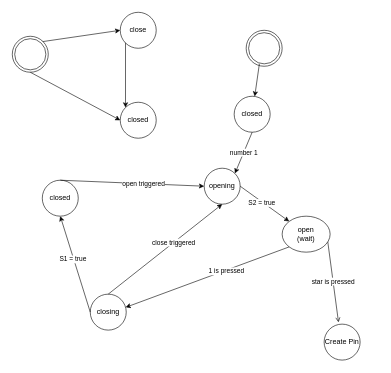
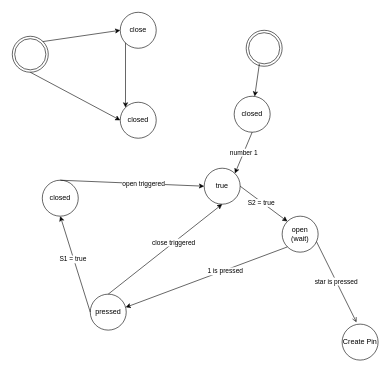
(222, 186) -> (222, 186)
(306, 234) -> (300, 234)
(108, 312) -> (108, 312)
(342, 342) -> (360, 342)
